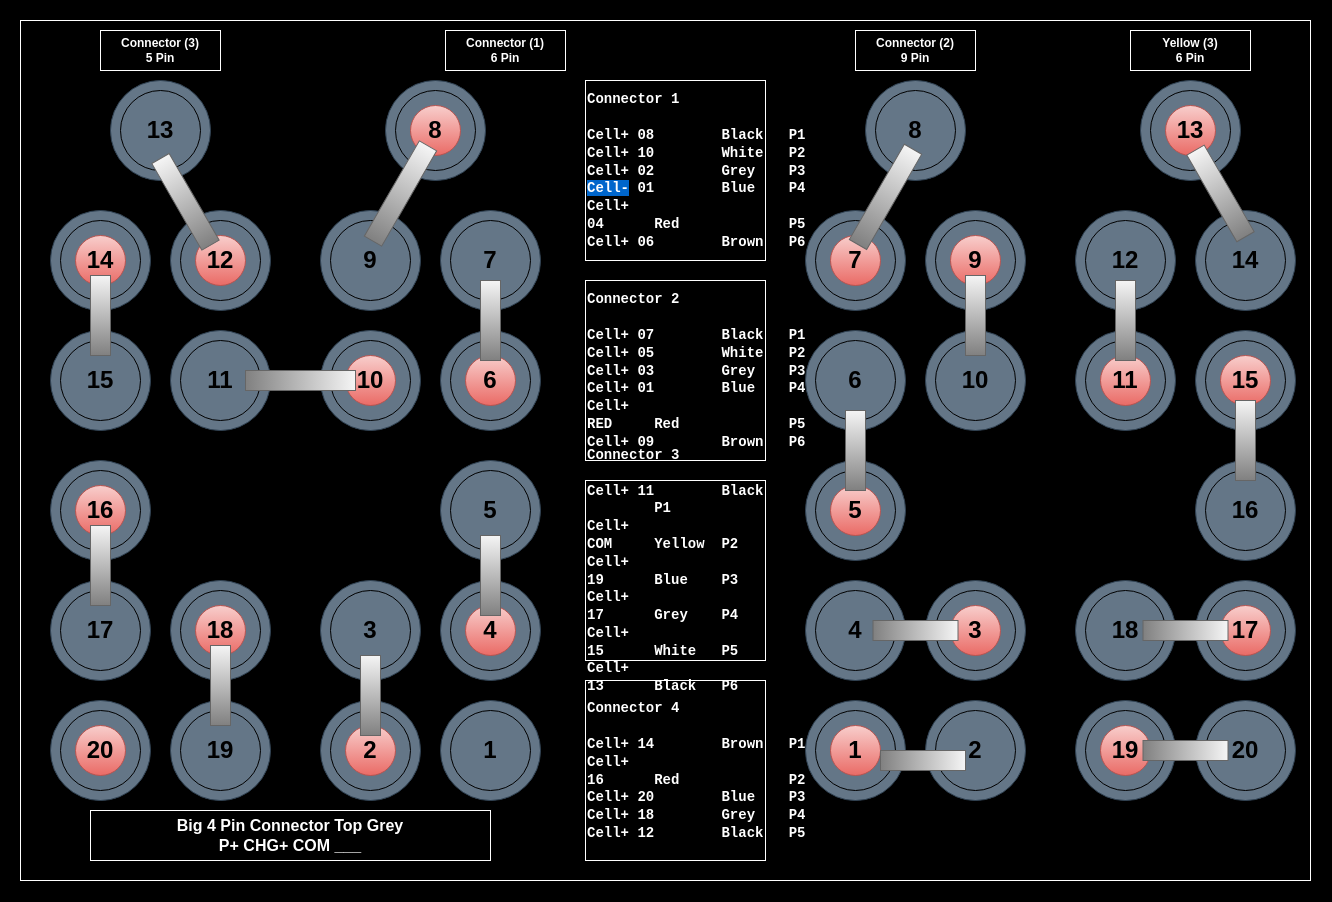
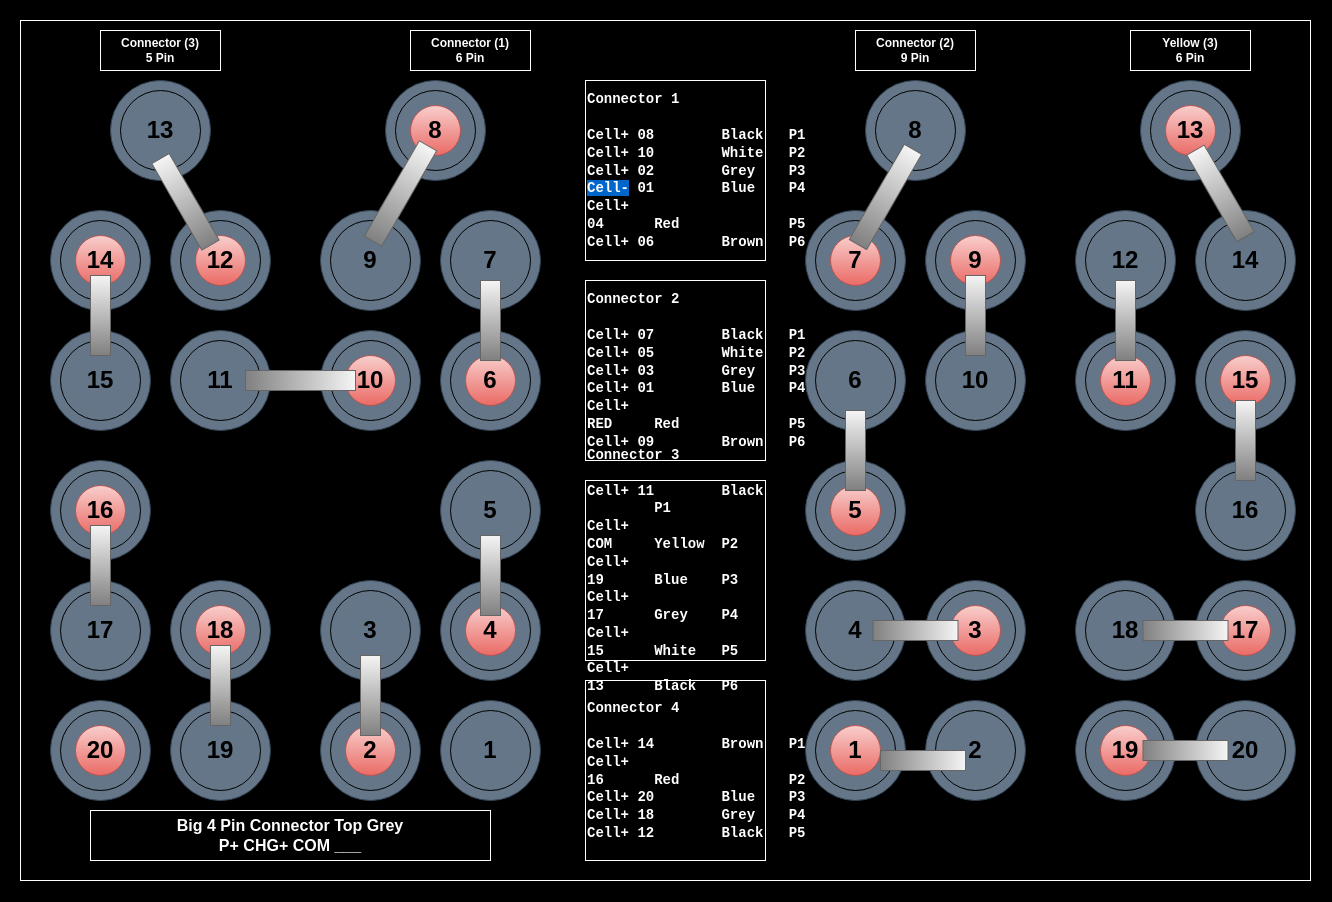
(506, 51) -> (471, 51)
